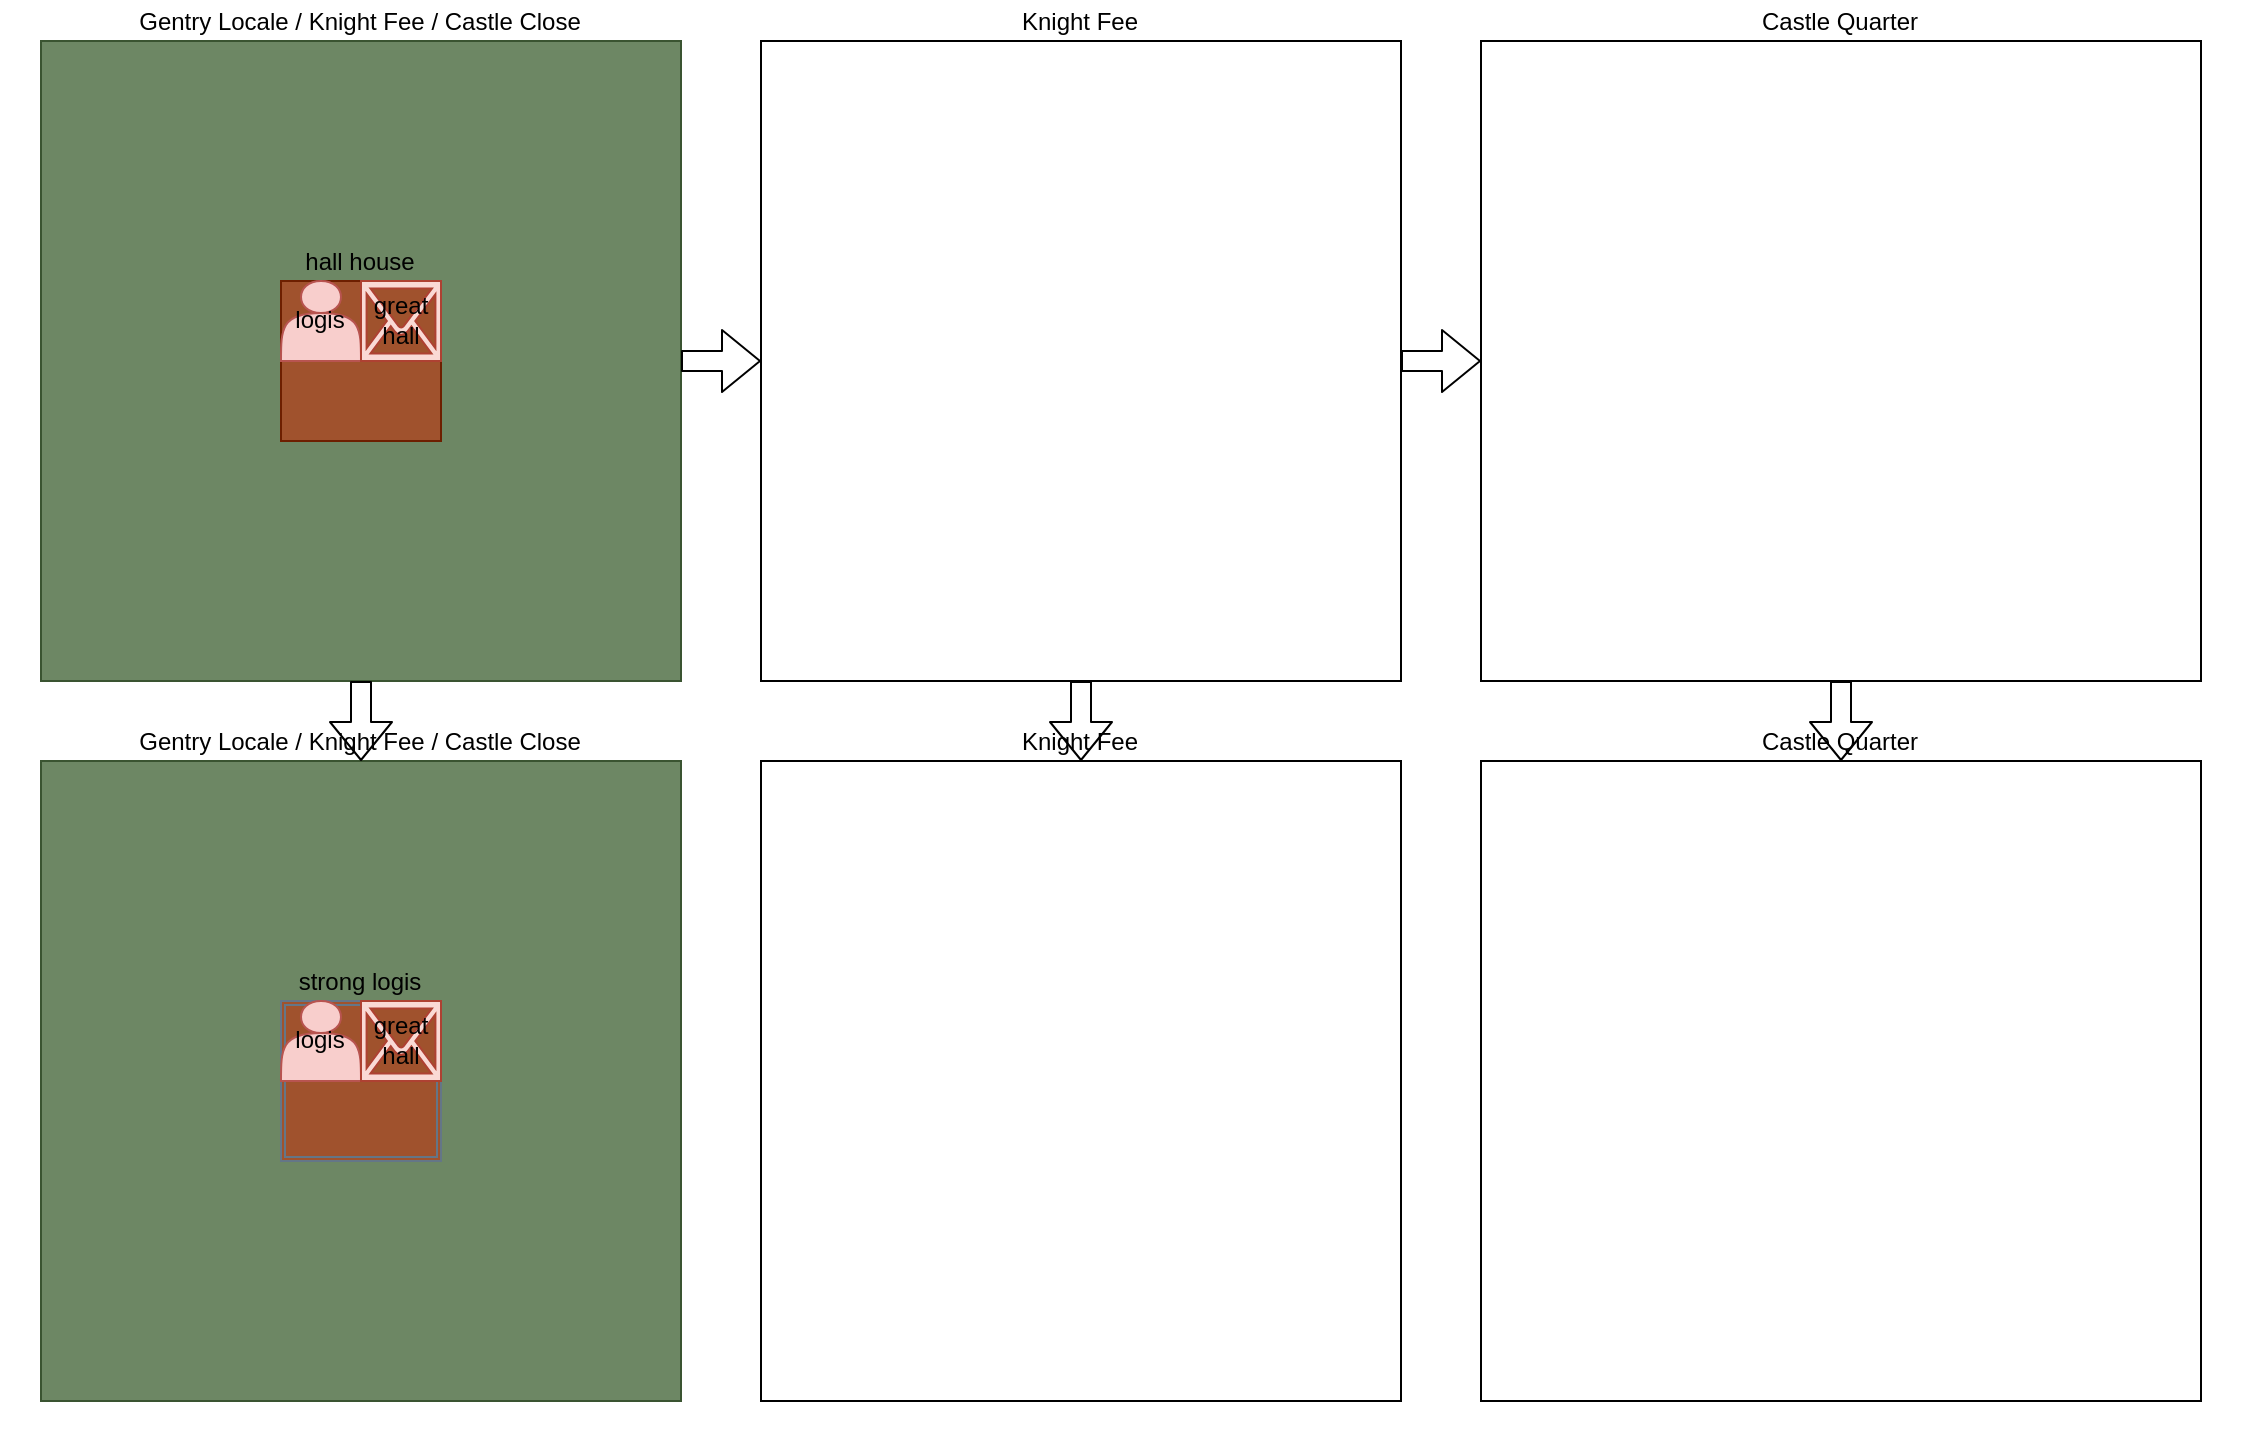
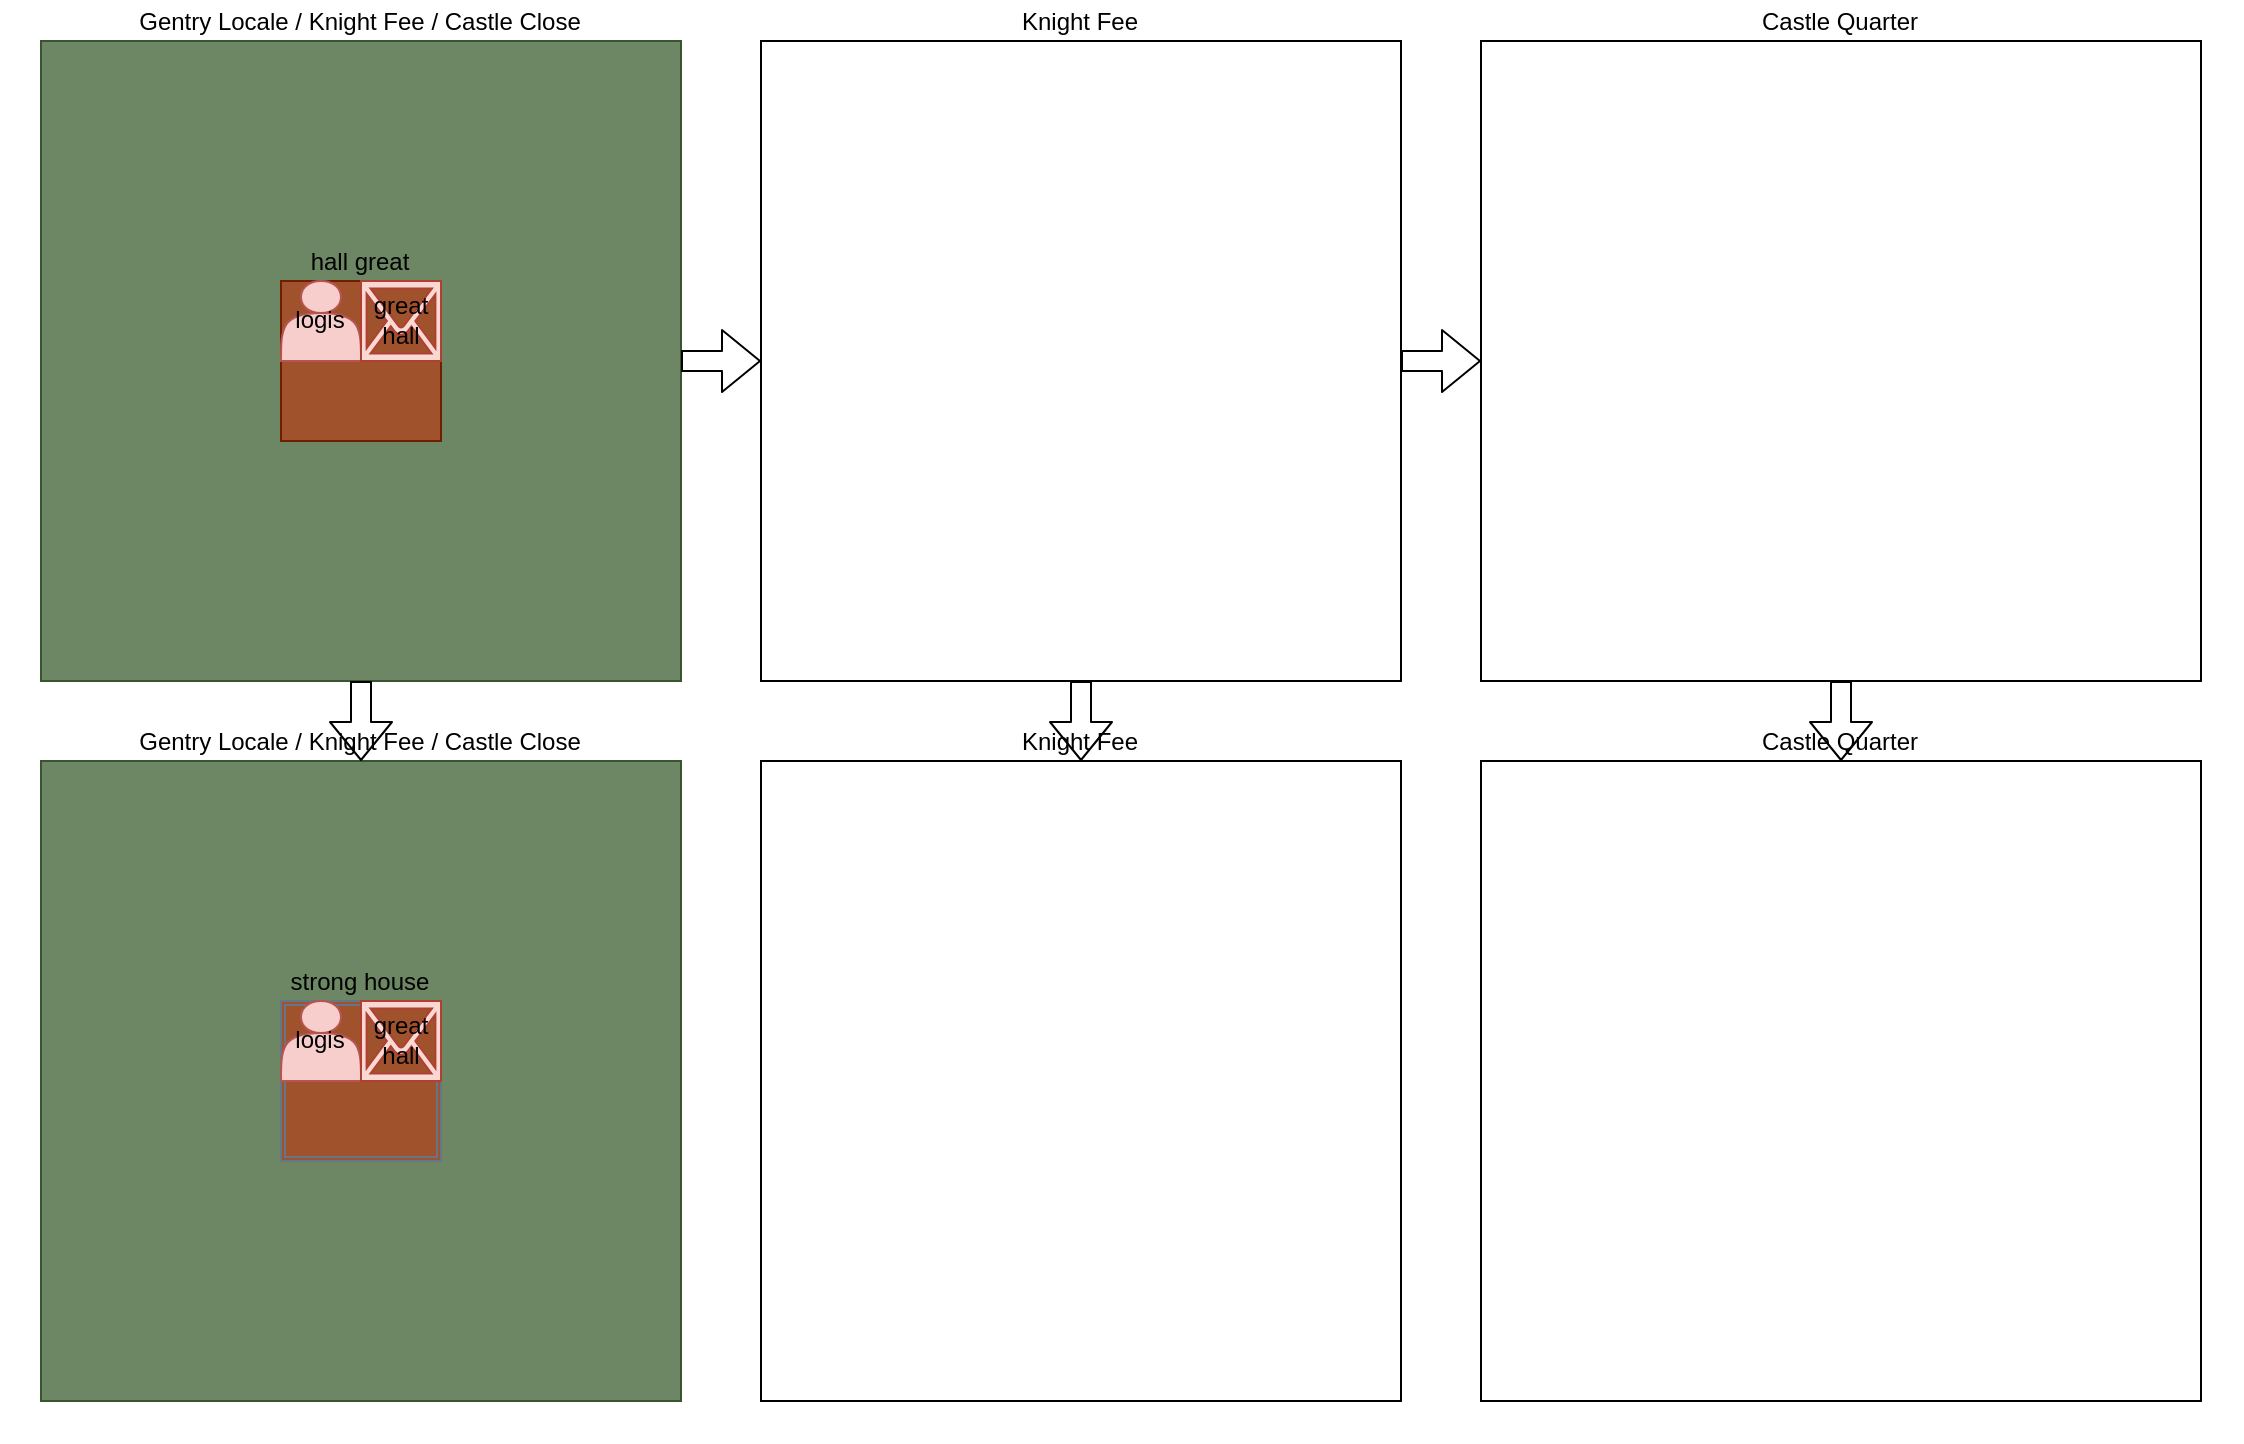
(361, 261) -> (361, 261)
(361, 981) -> (361, 981)
